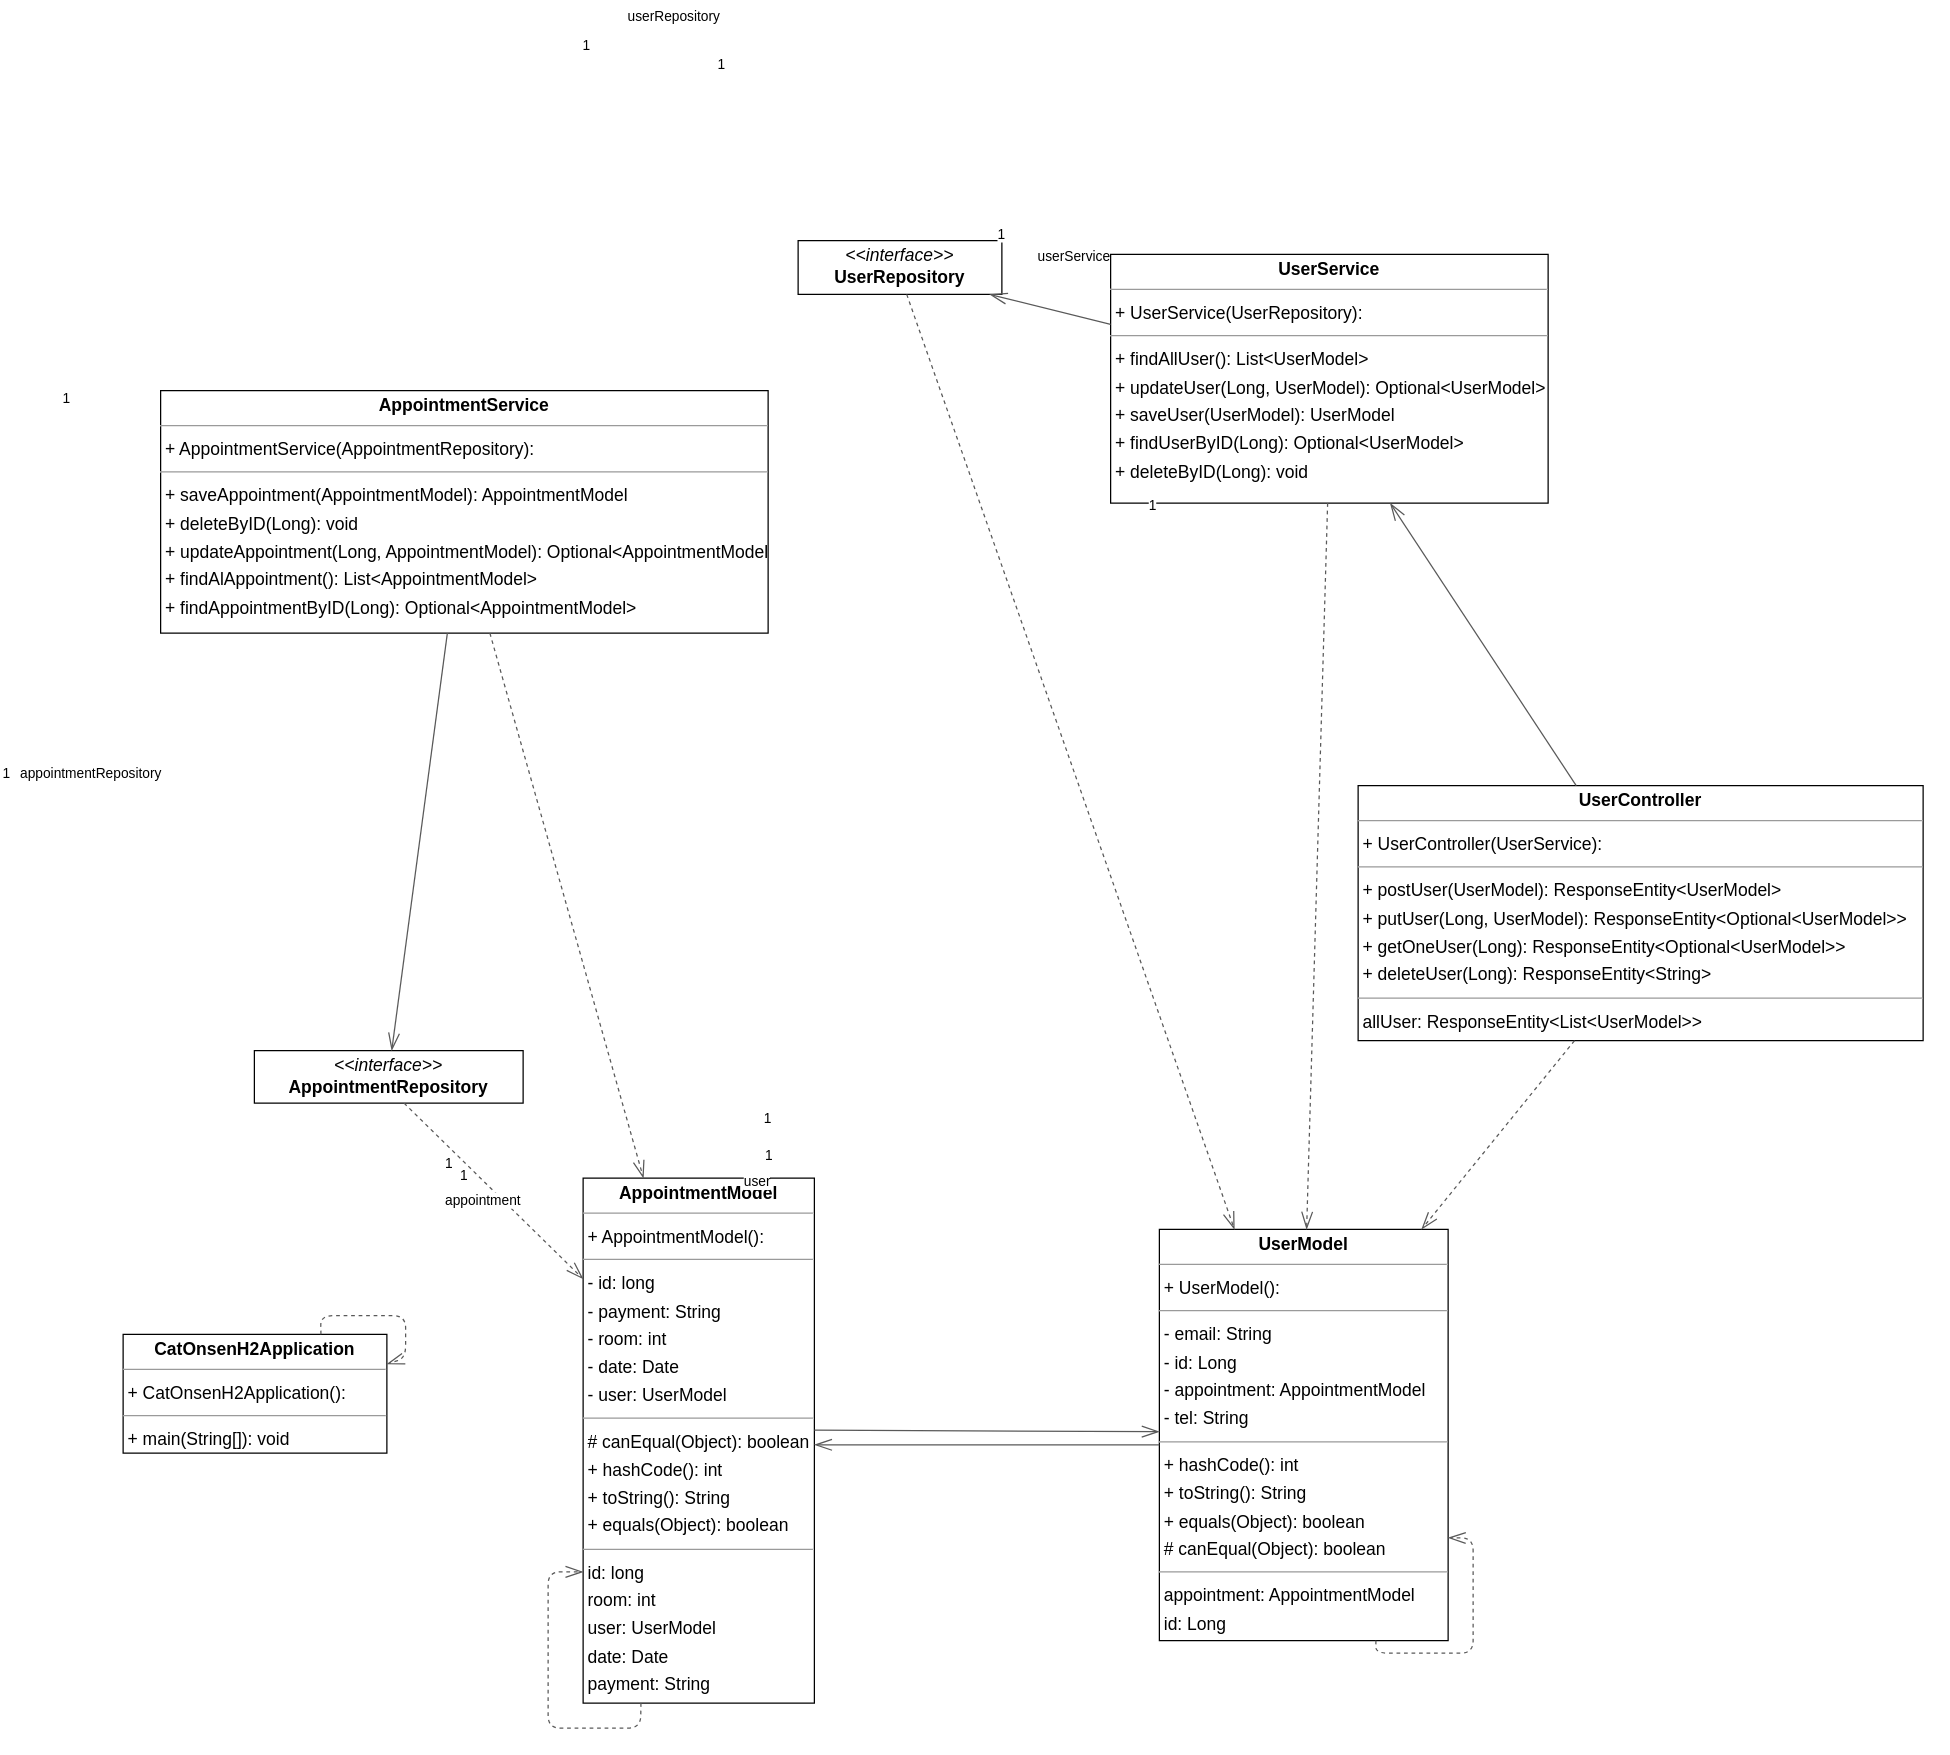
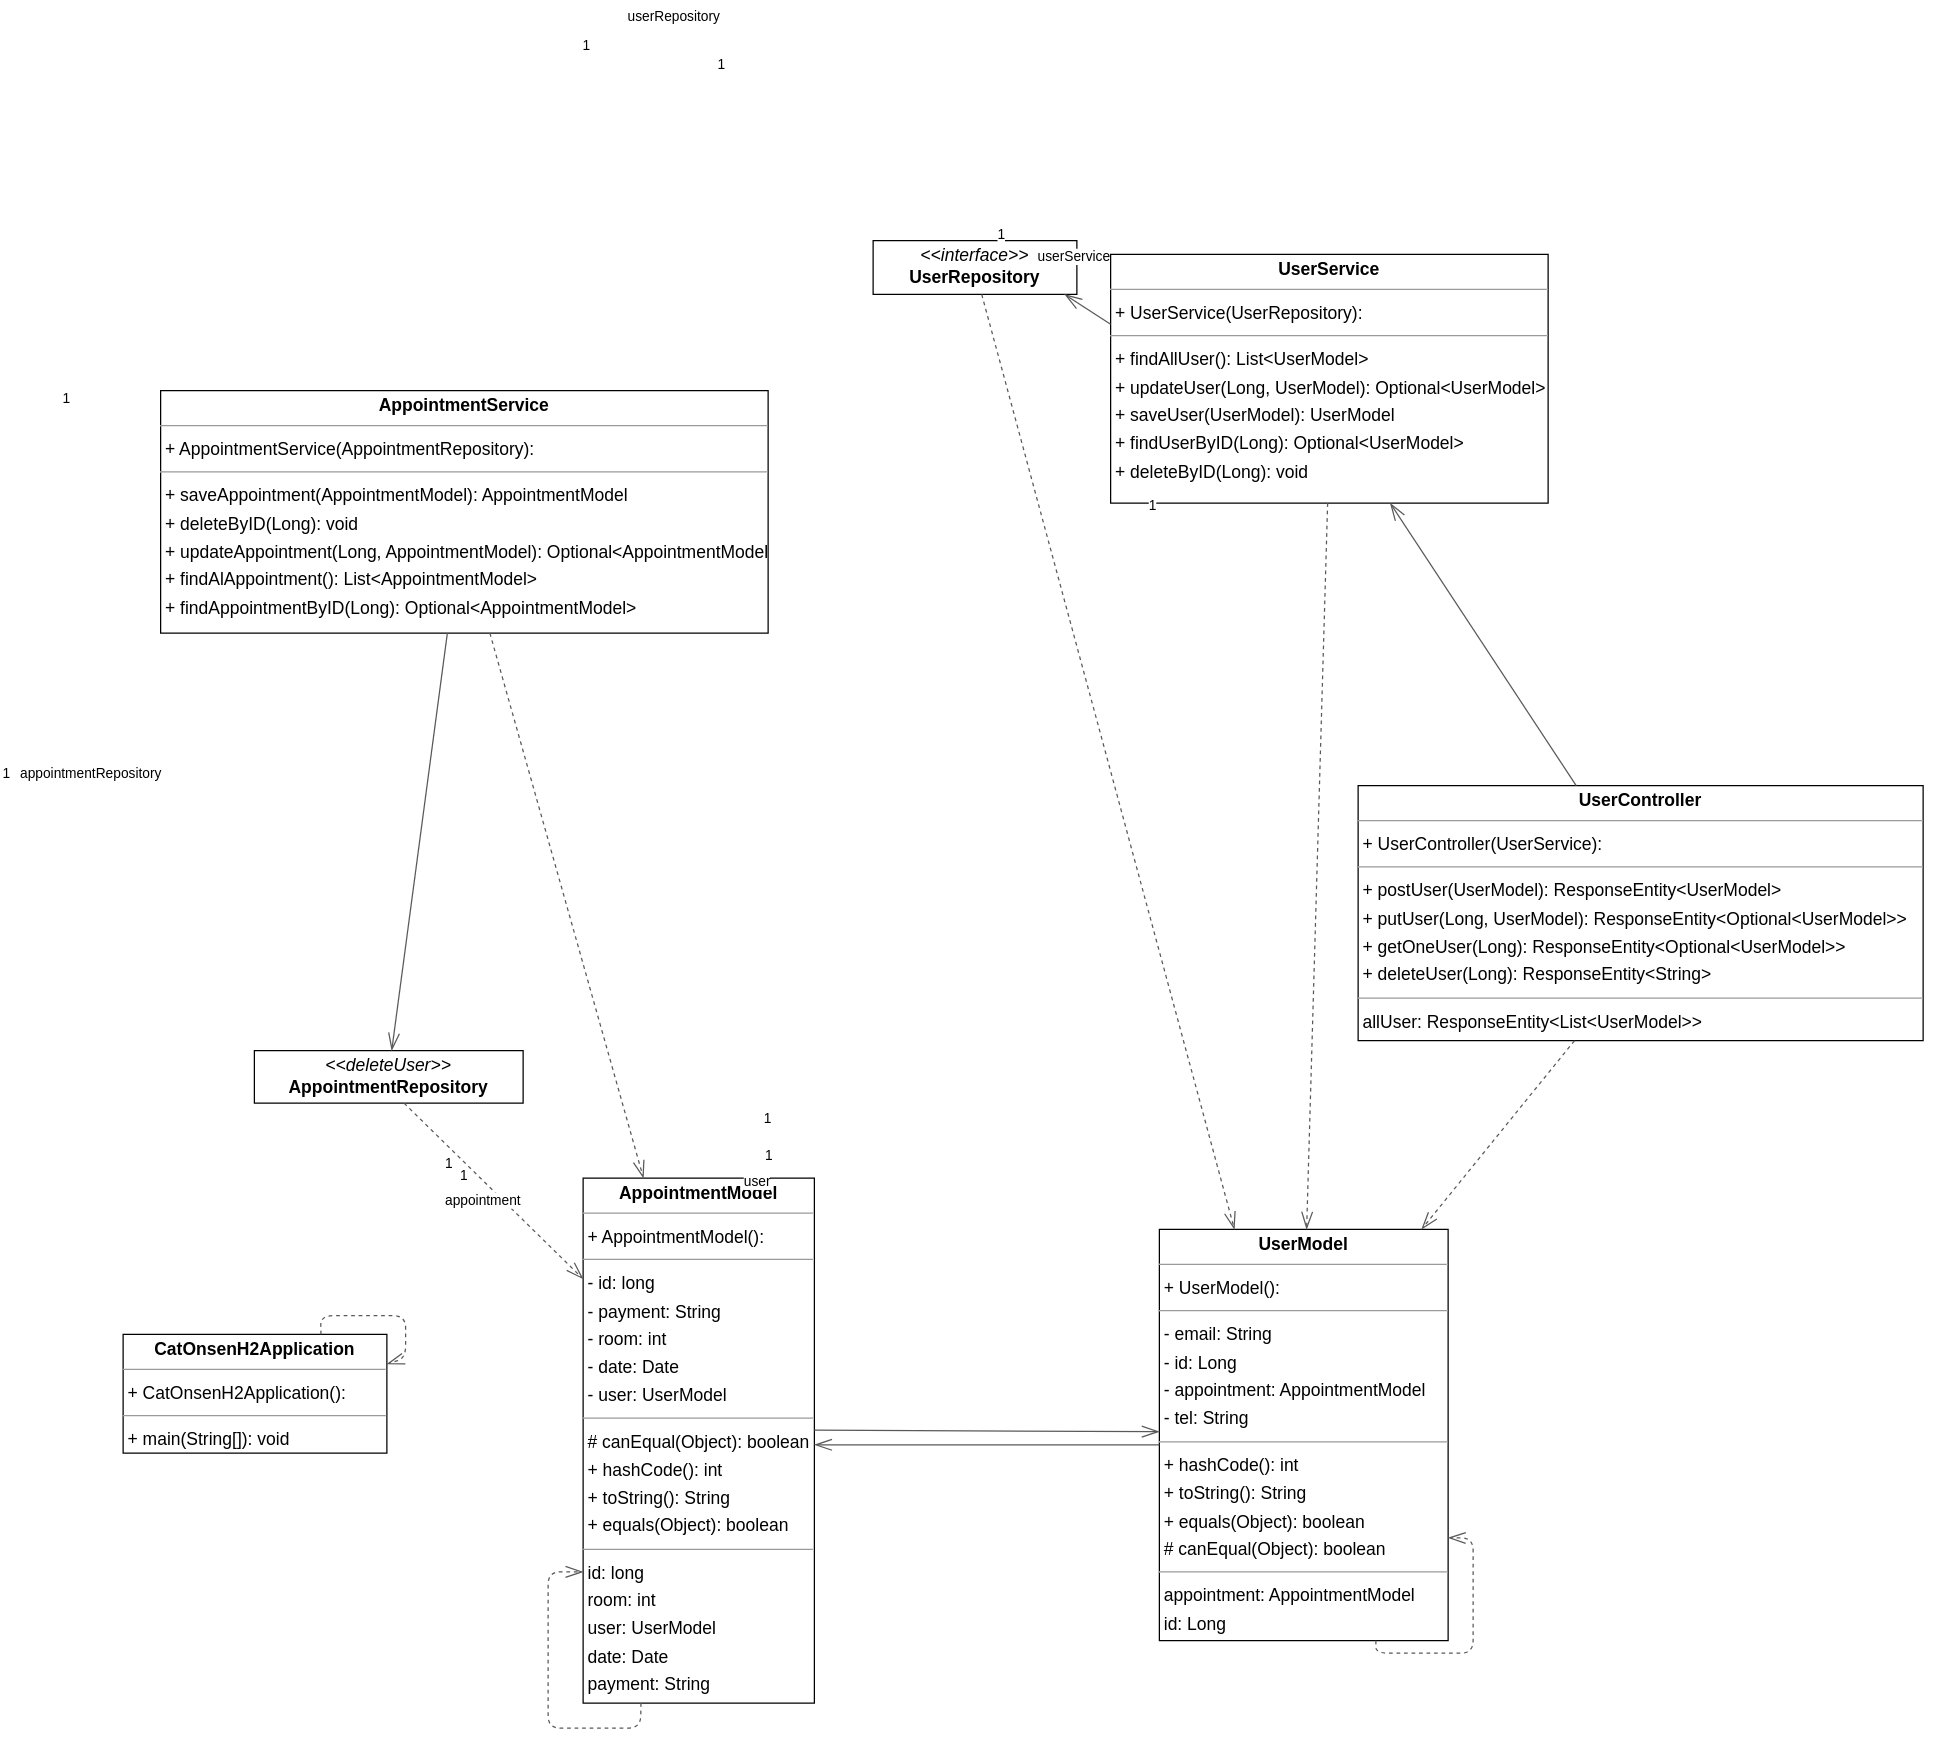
(900, 268) -> (975, 268)
(353, 1072) -> (353, 1072)
